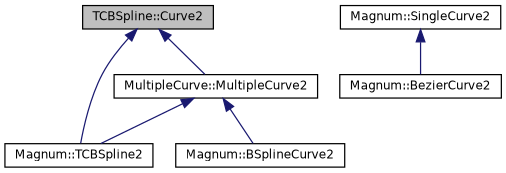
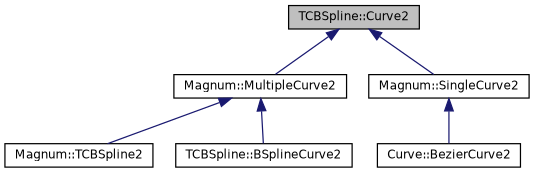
(216, 86) -> (260, 86)
(421, 86) -> (449, 155)
(96, 87) -> (407, 56)
(260, 155) -> (264, 155)
